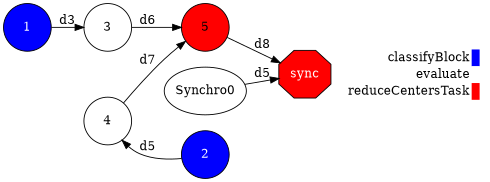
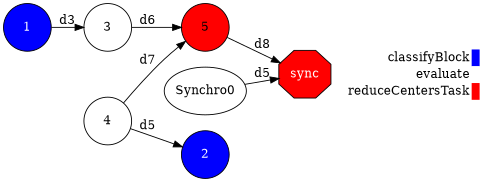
(154, 158) -> (152, 136)
